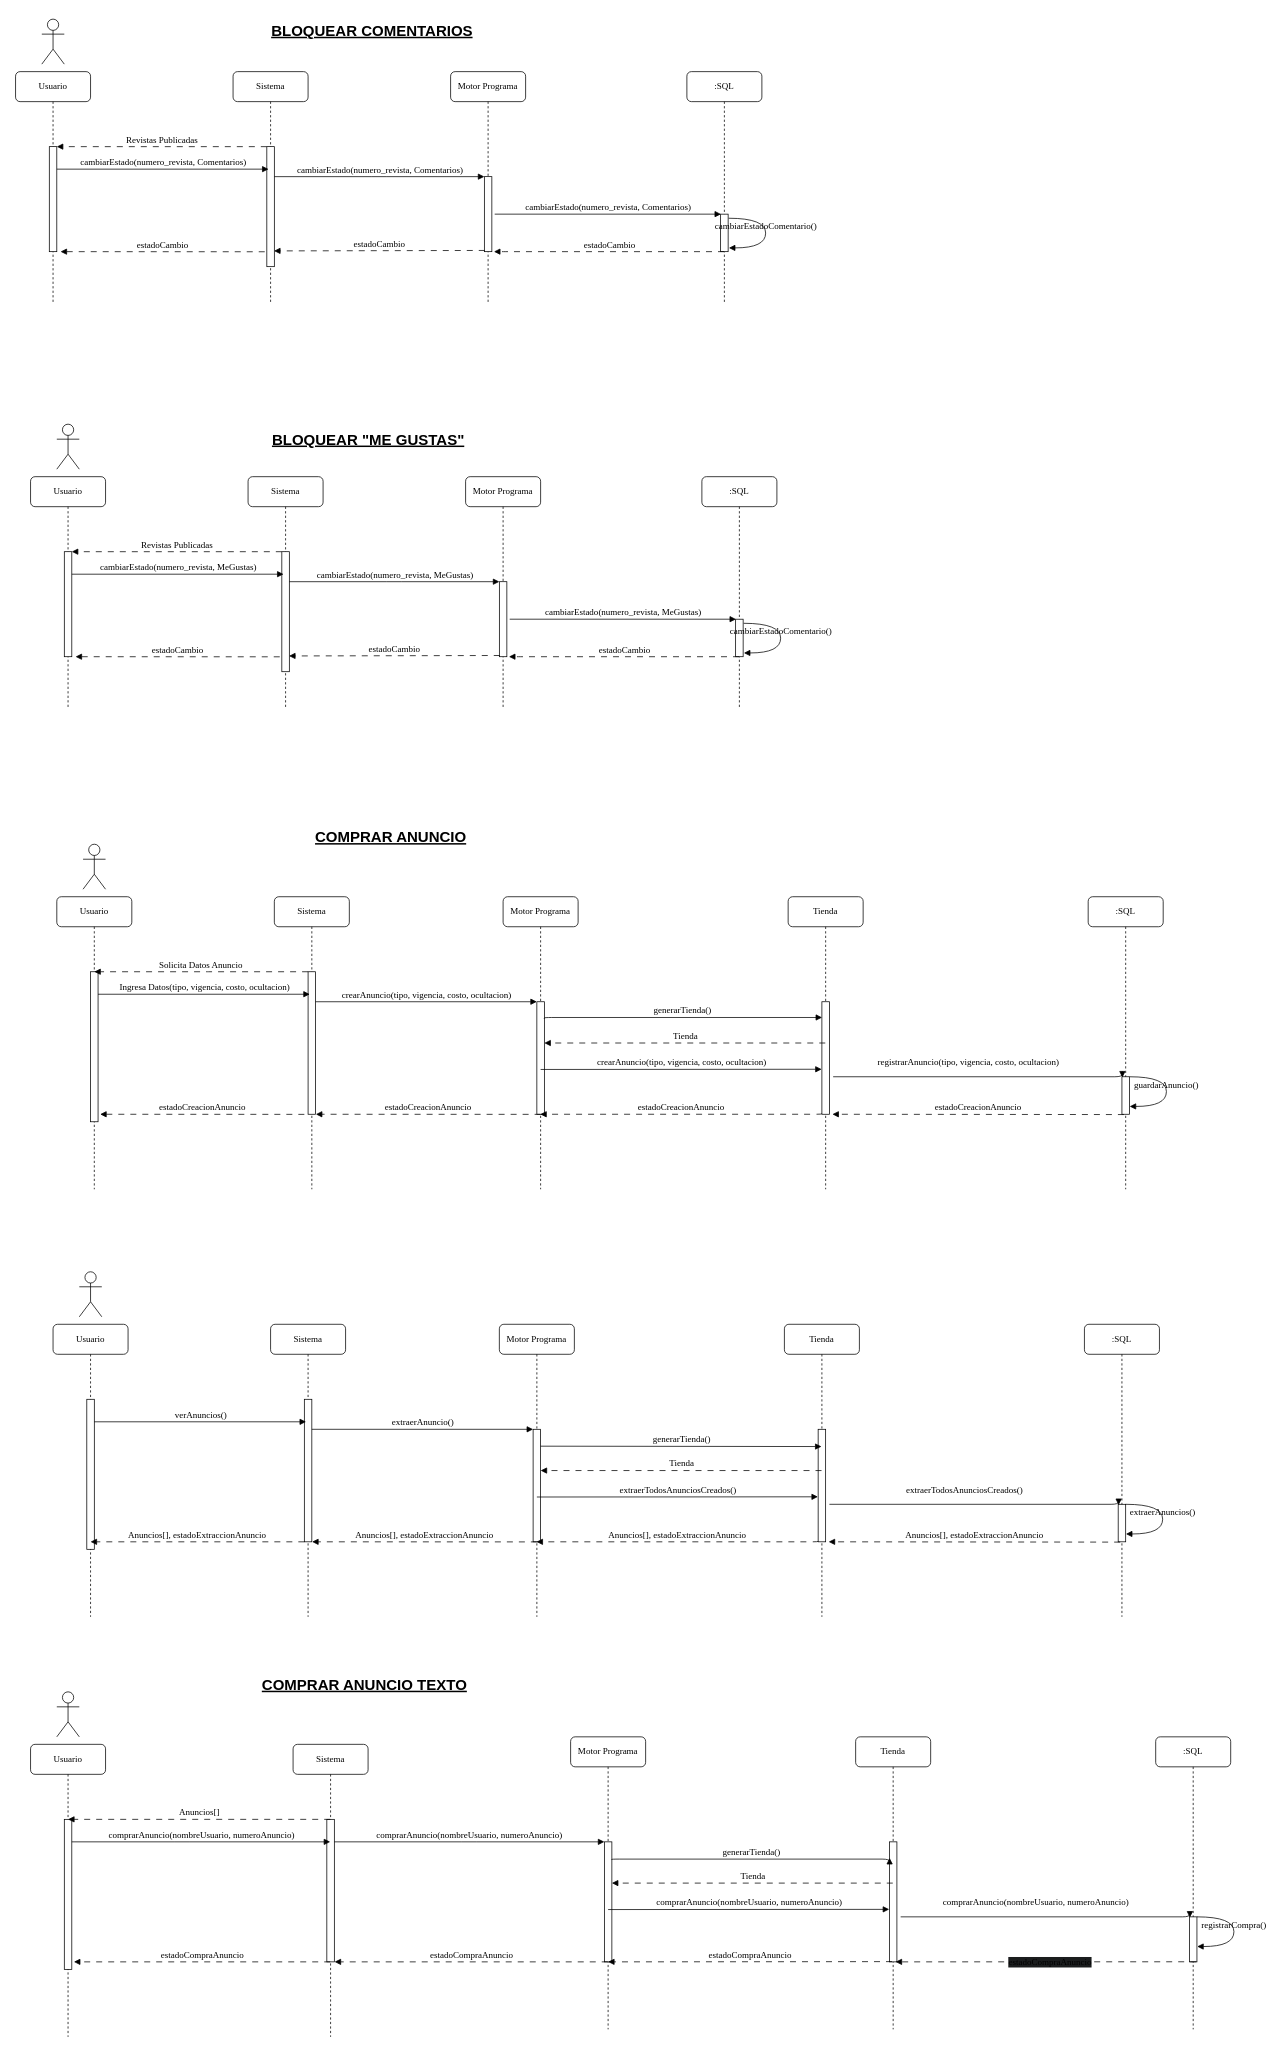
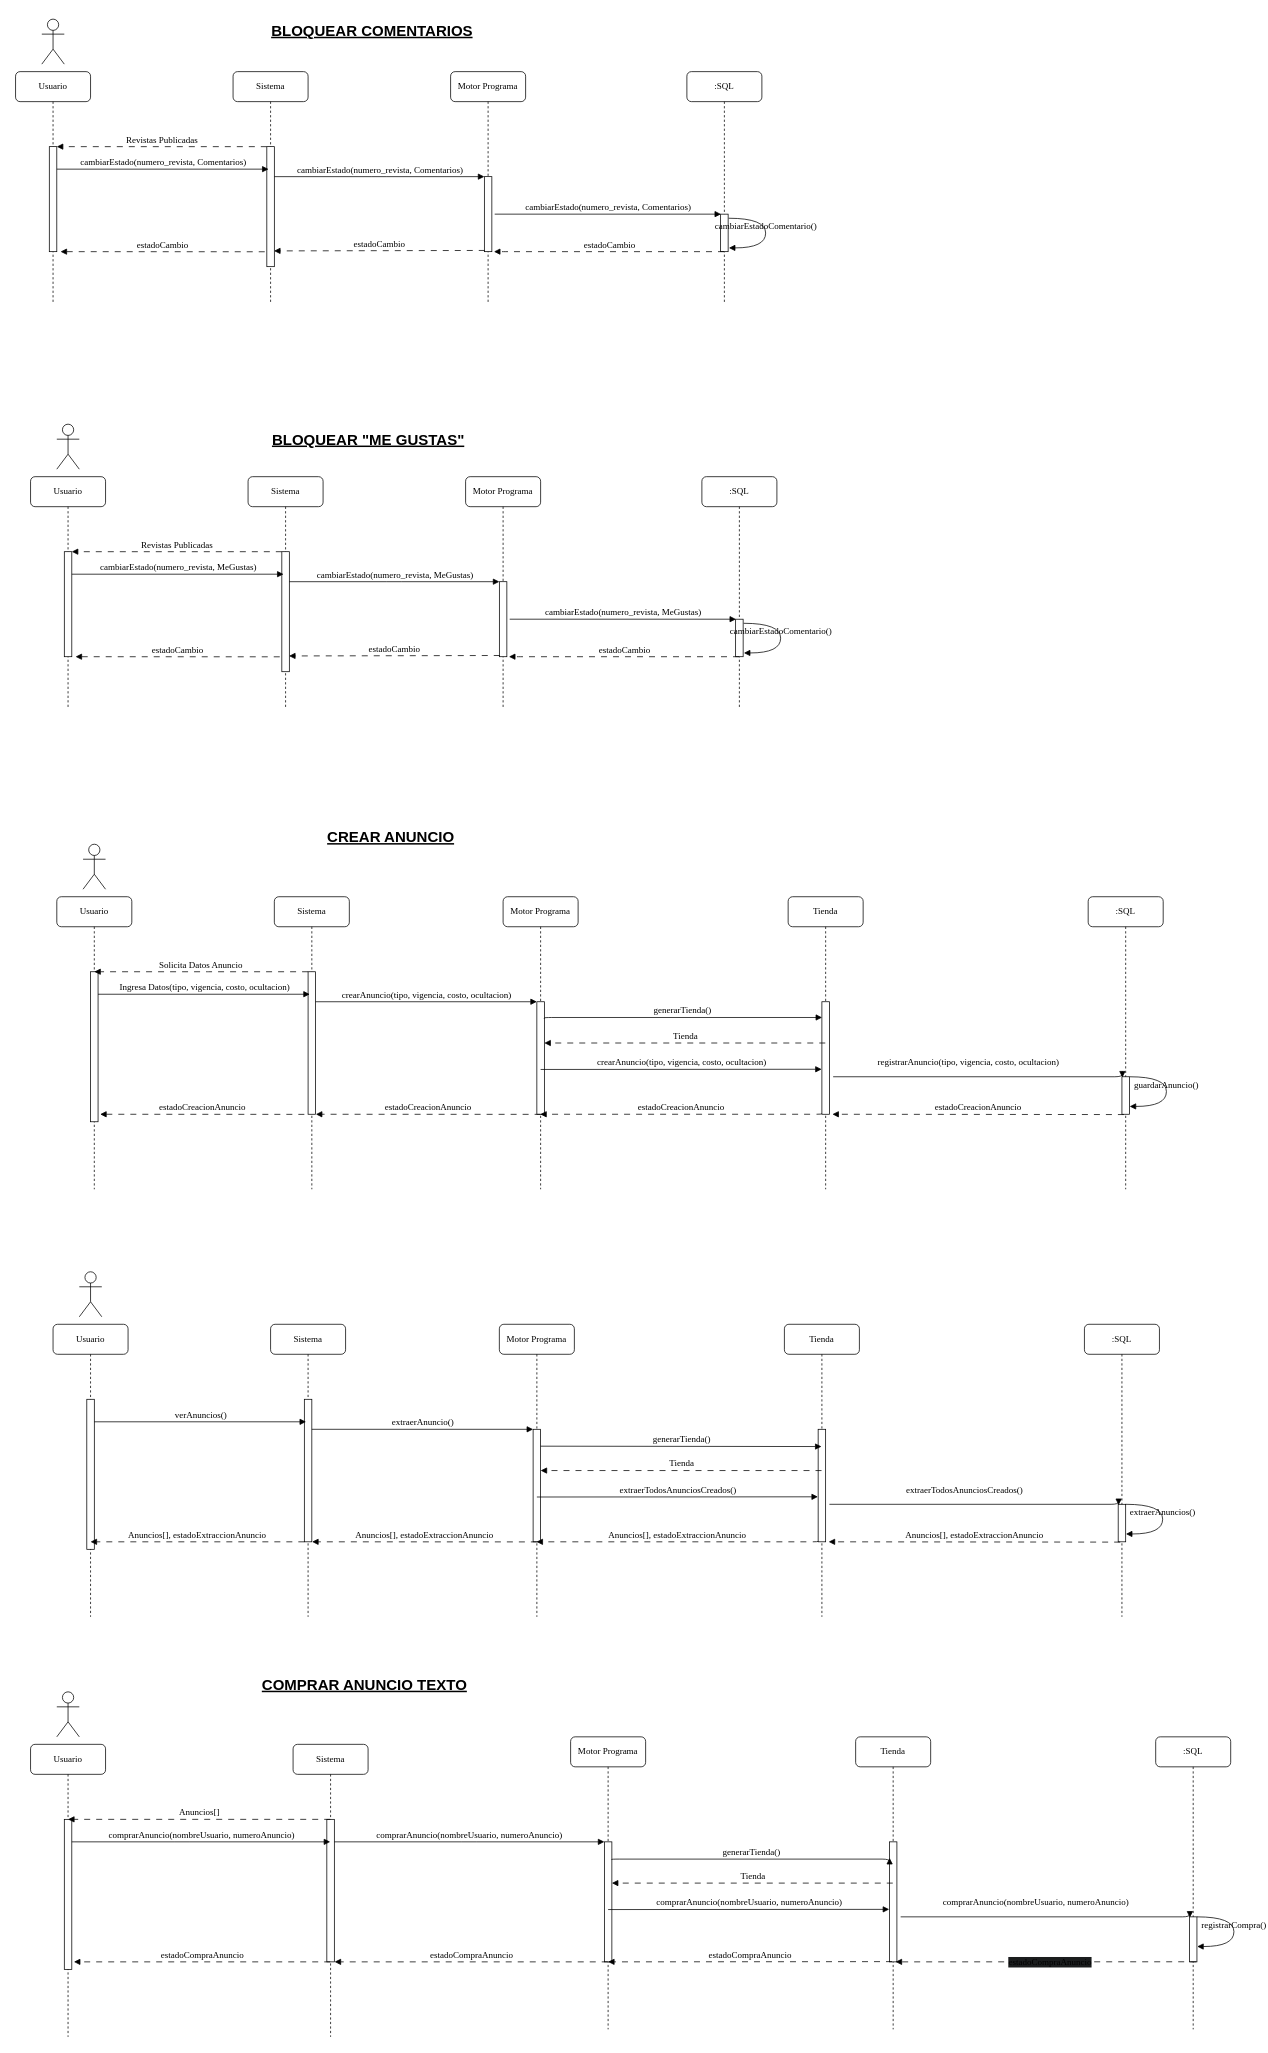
(391, 837) -> (391, 837)
